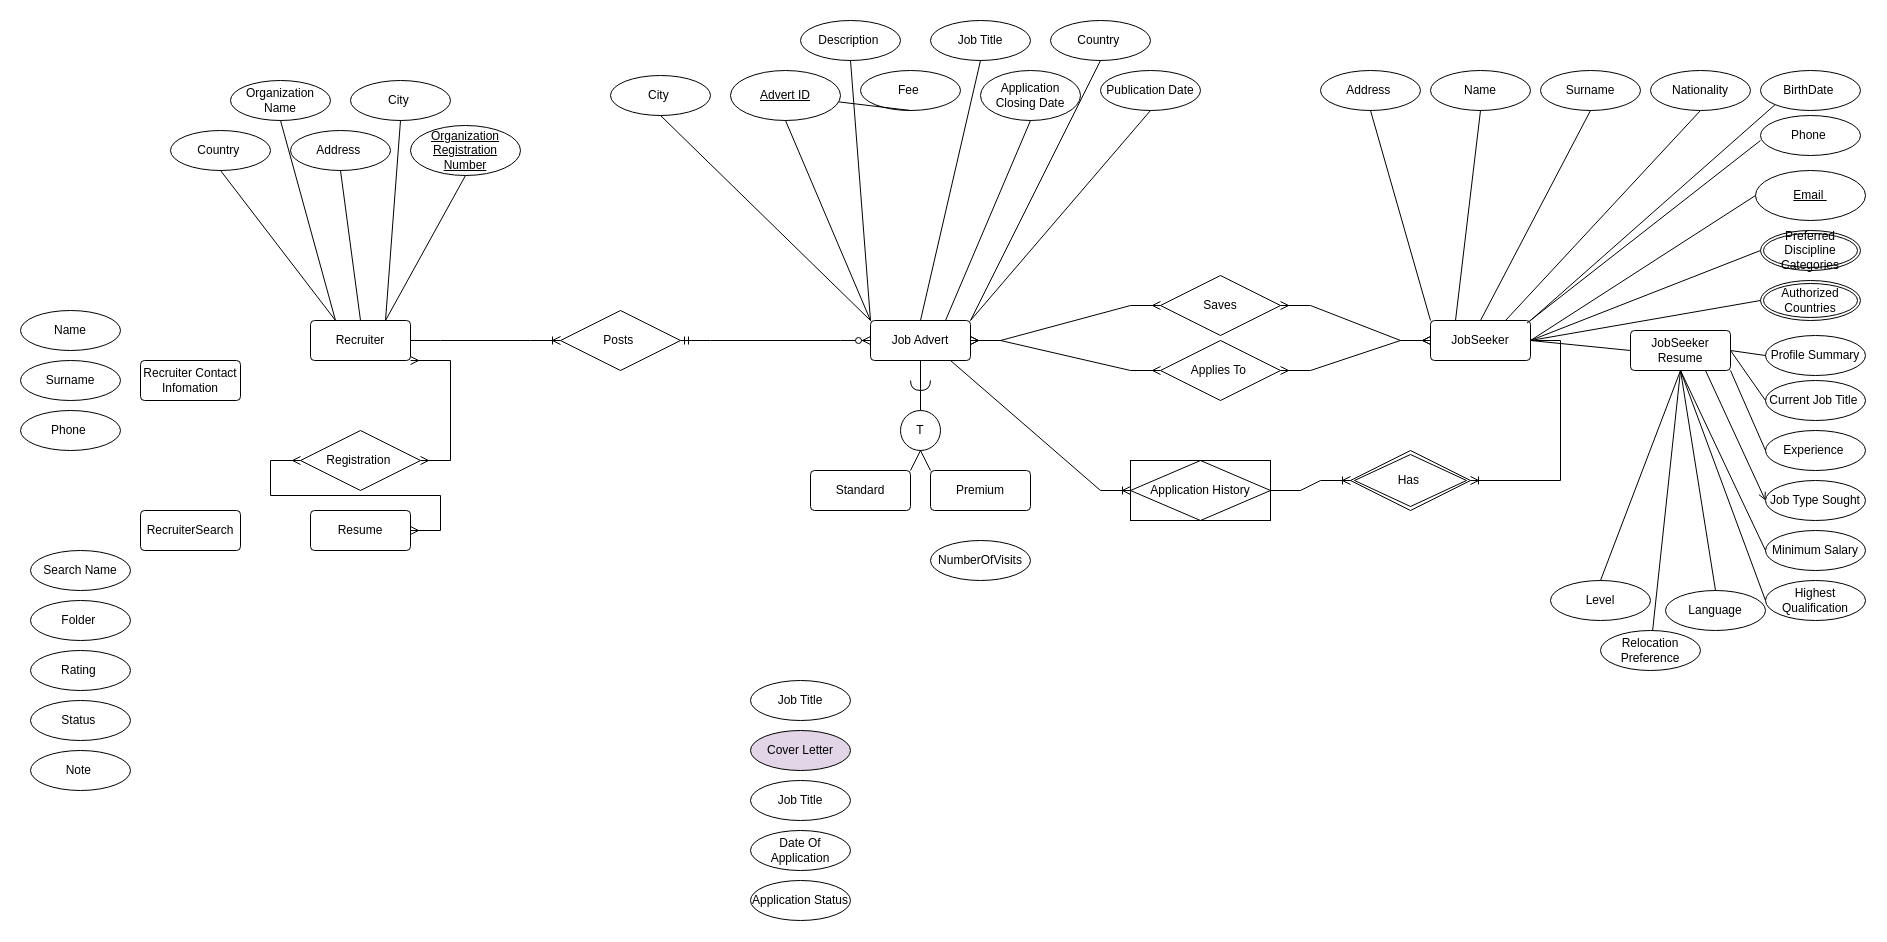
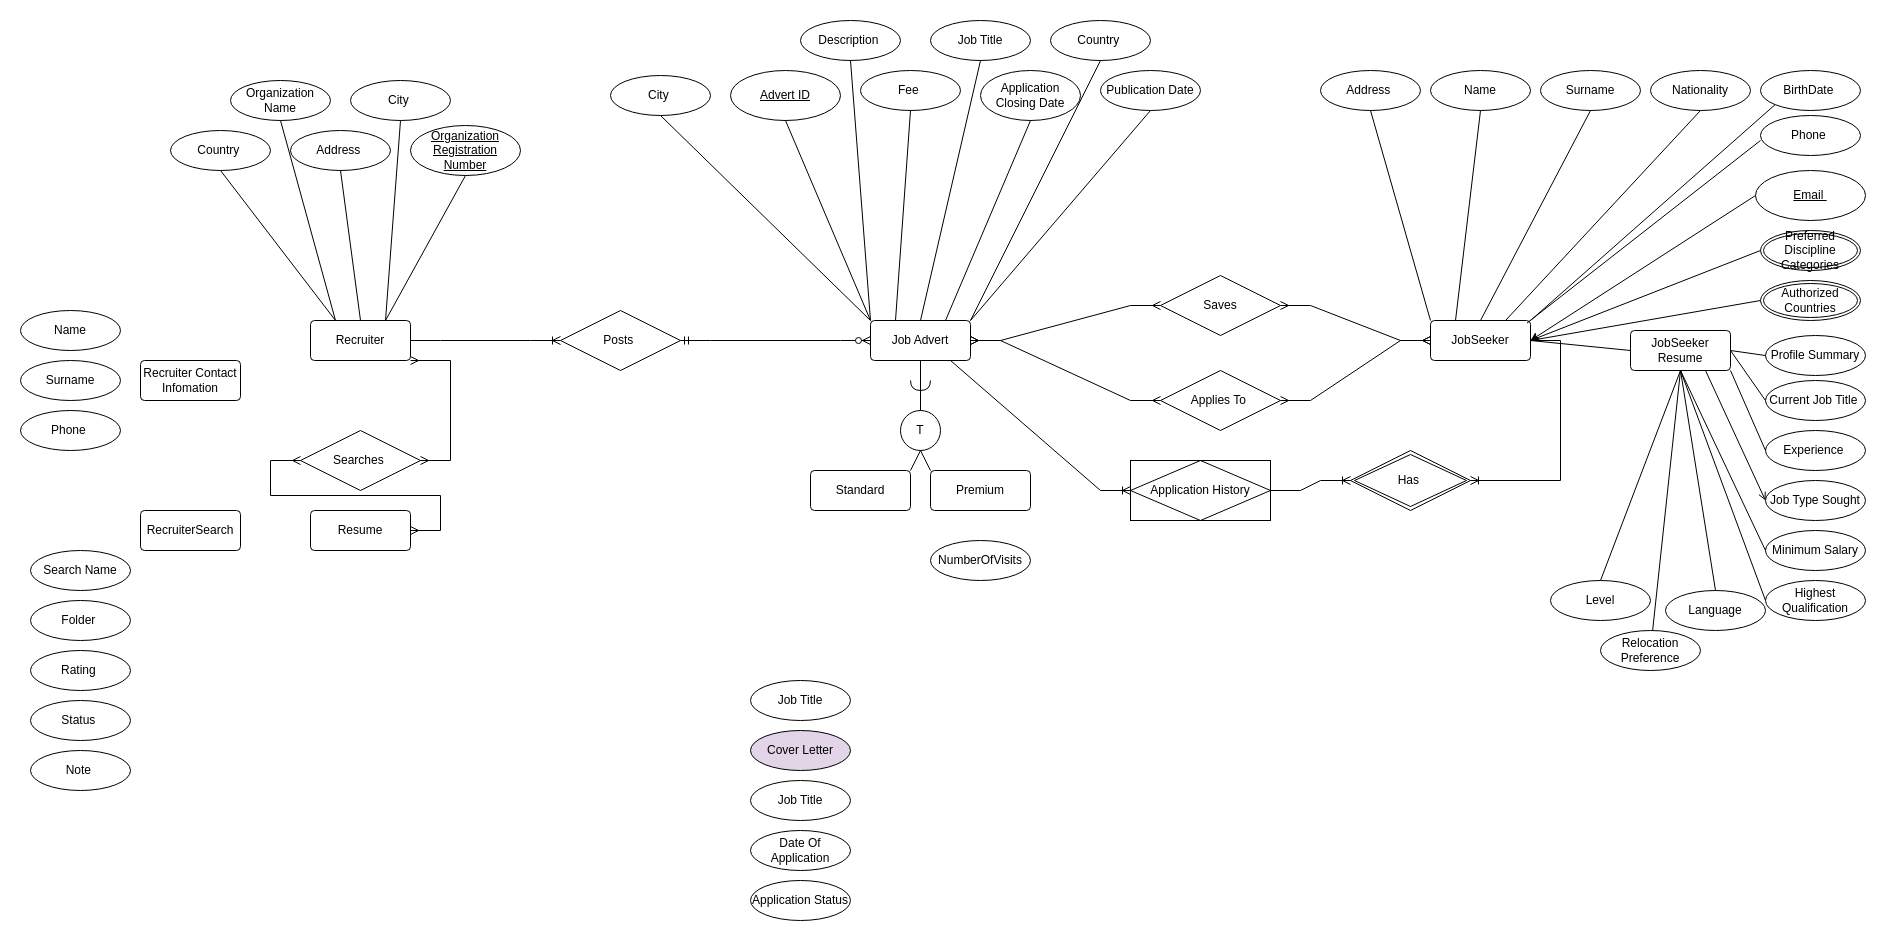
(875, 106) -> (903, 216)
(1537, 336) -> (1538, 335)
(1221, 371) -> (1221, 401)
(361, 461) -> (361, 461)
